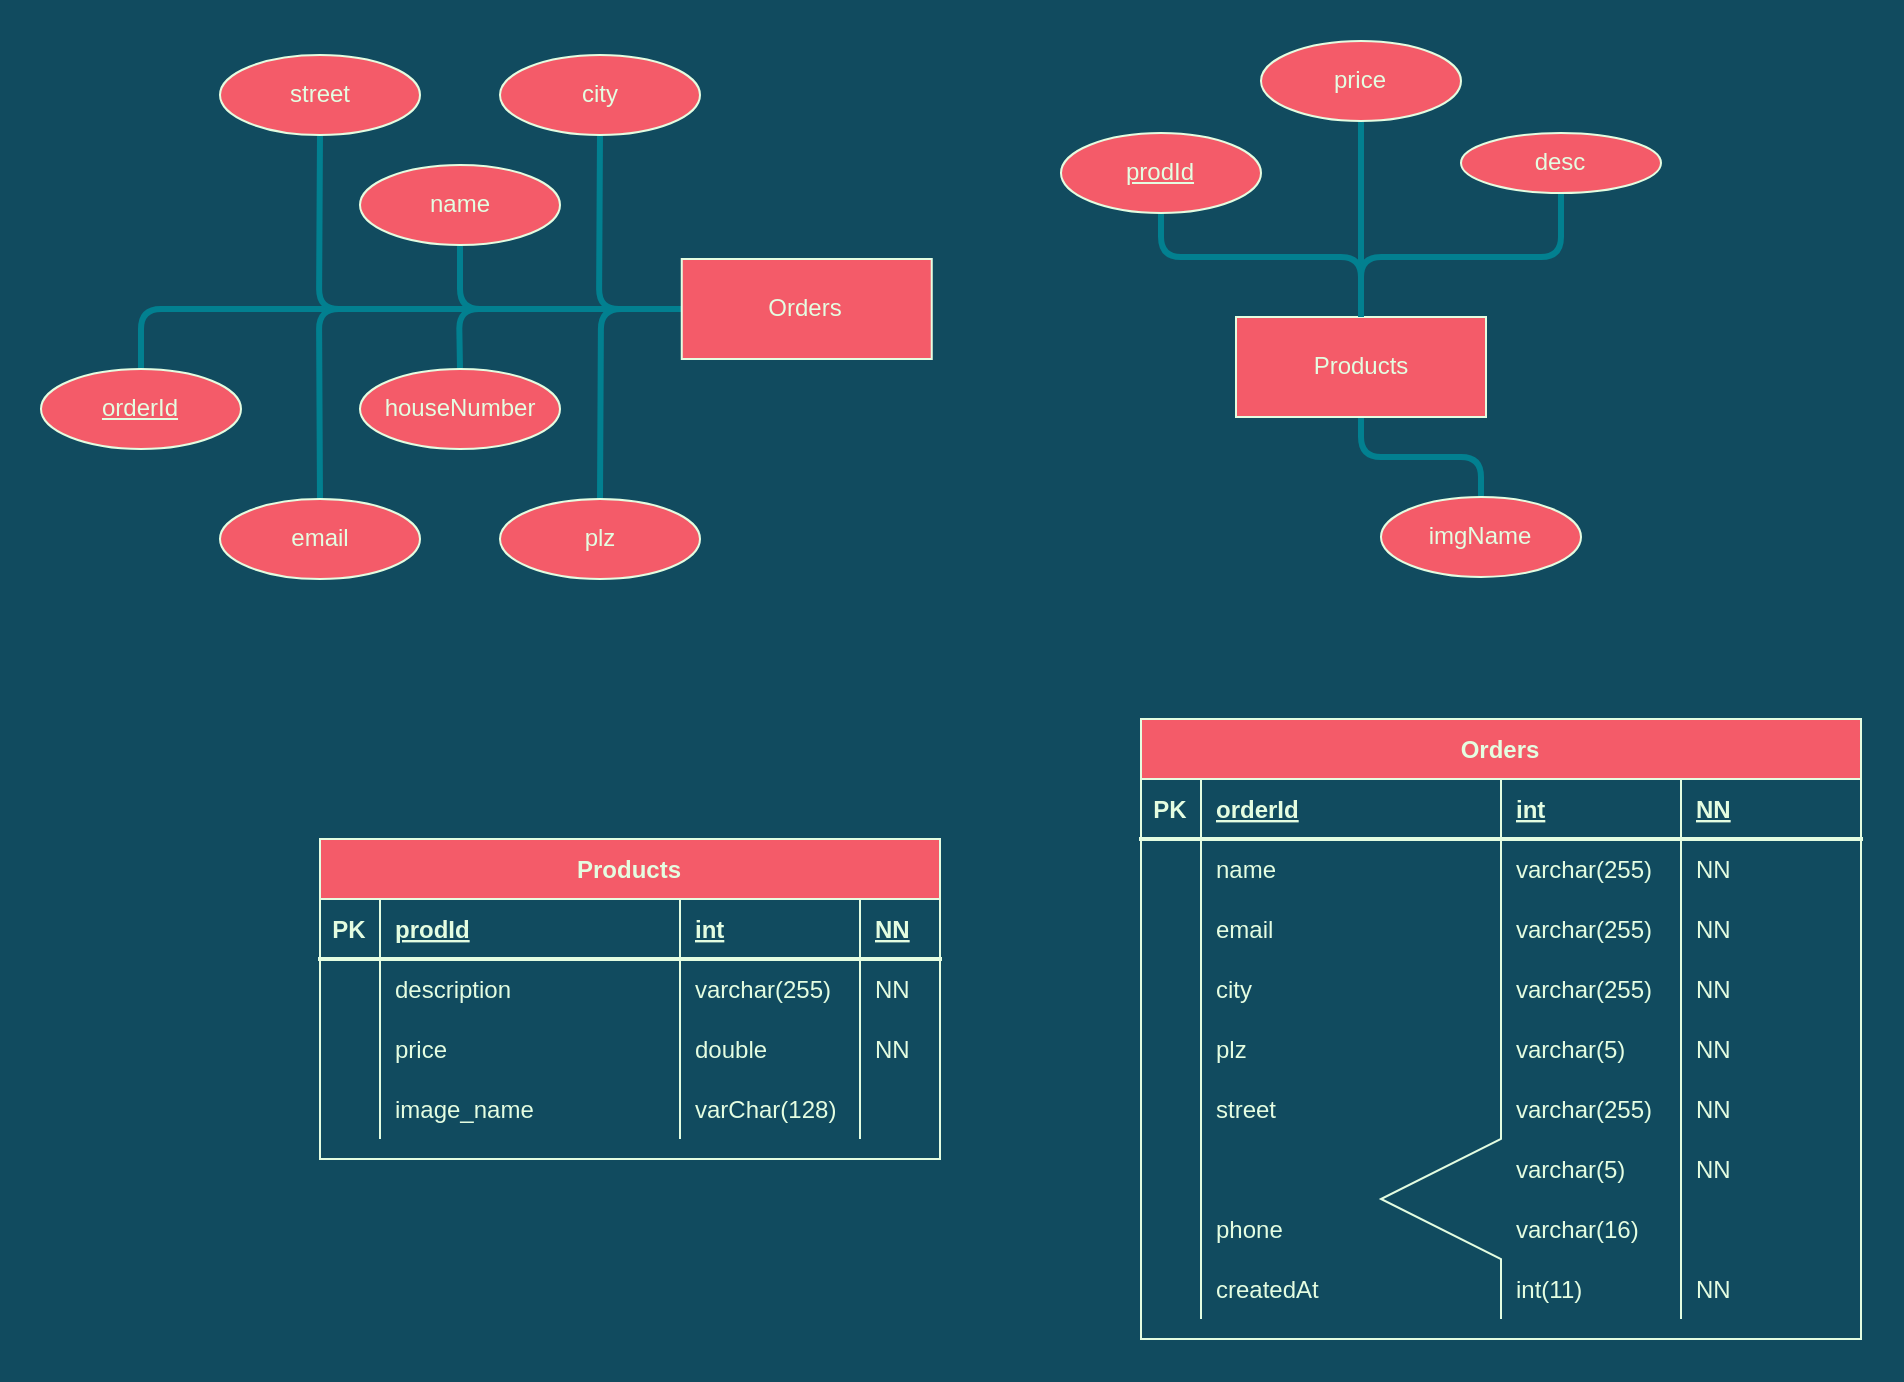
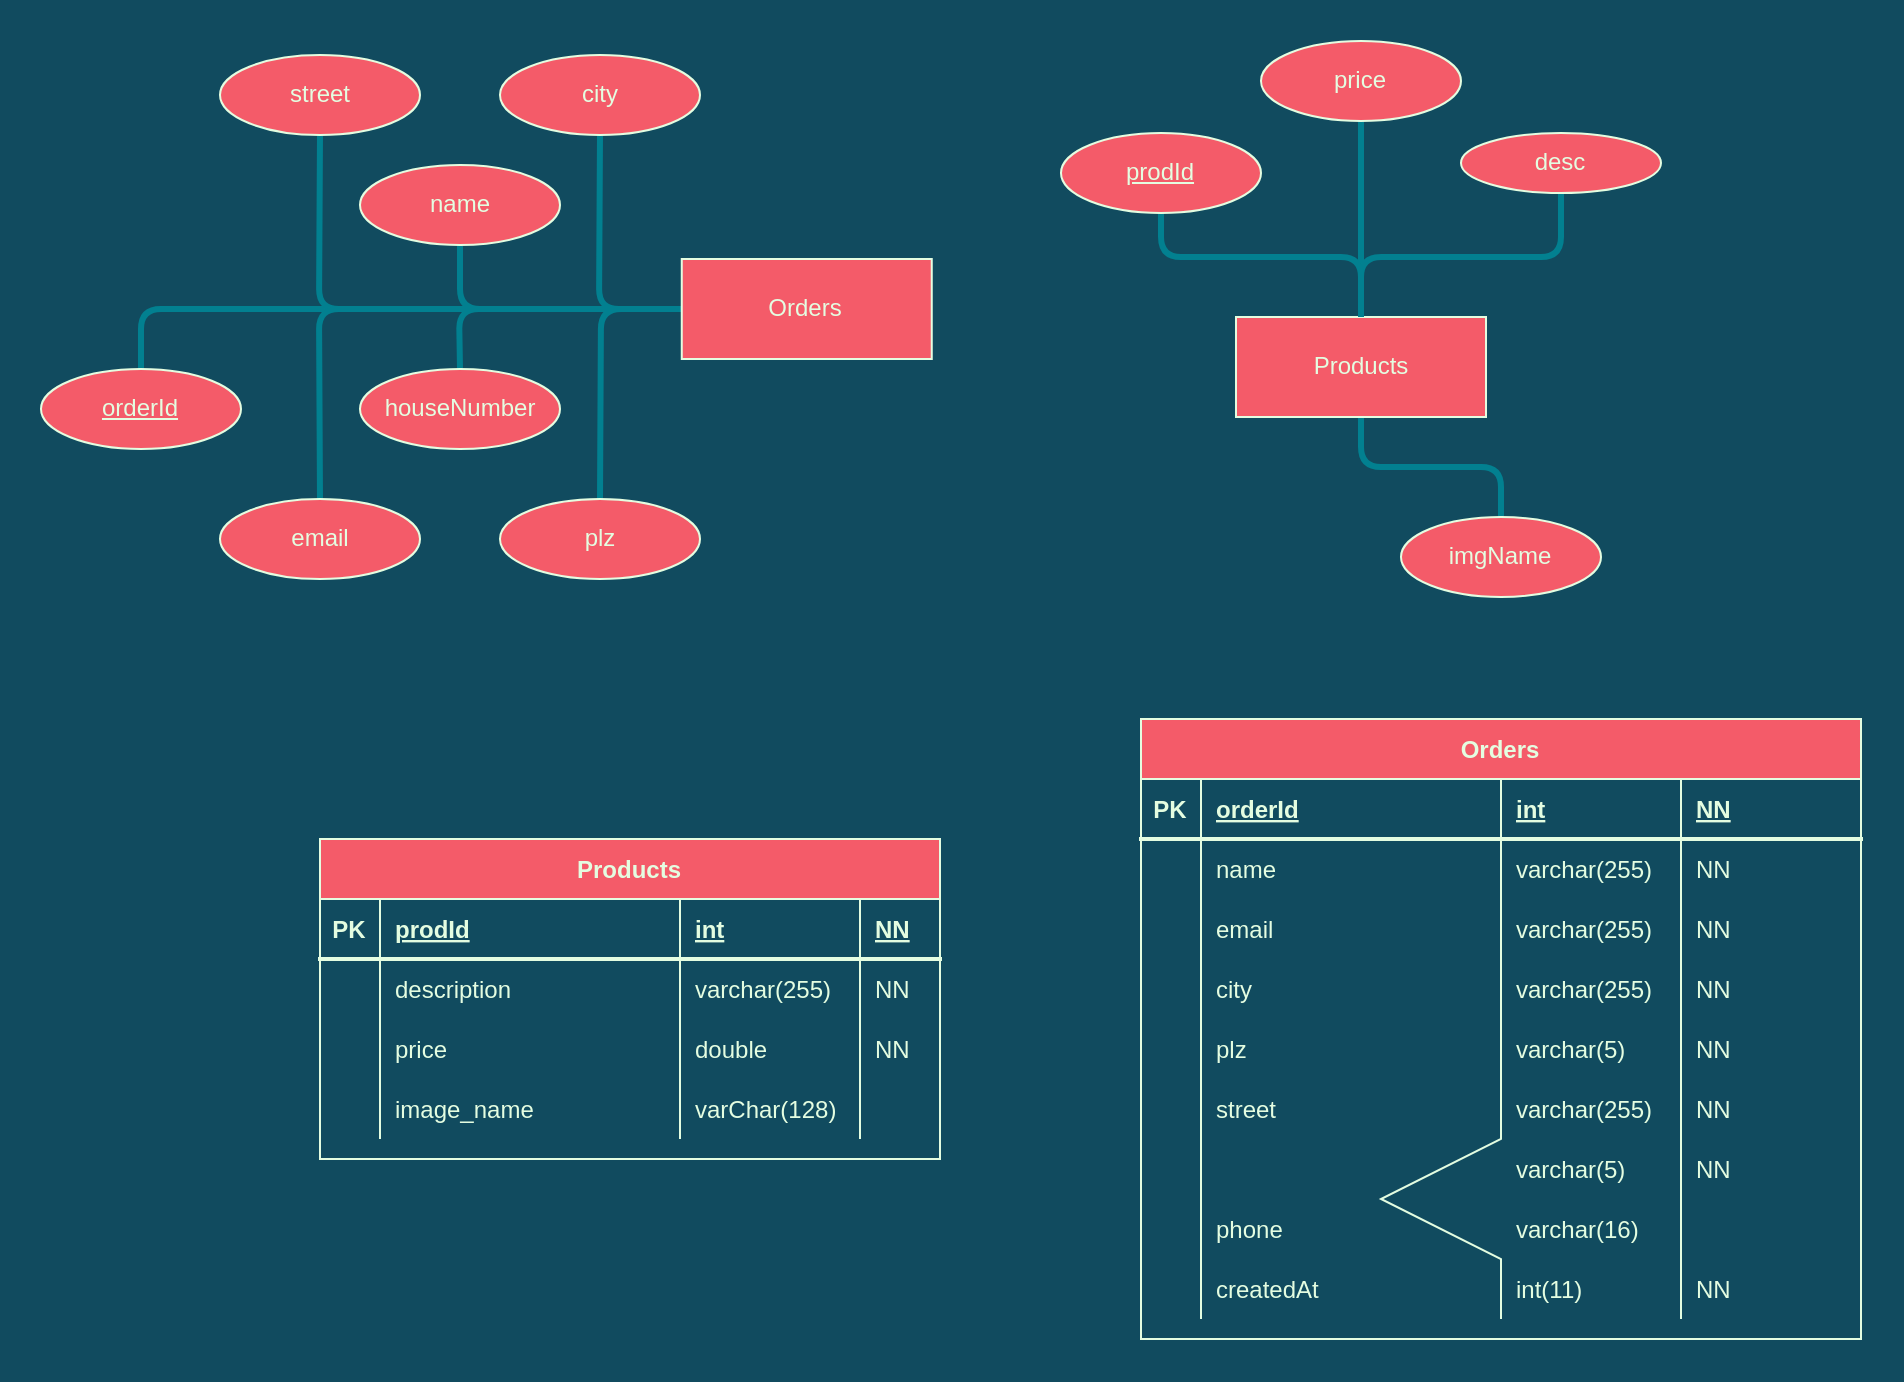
(1481, 537) -> (1501, 557)
